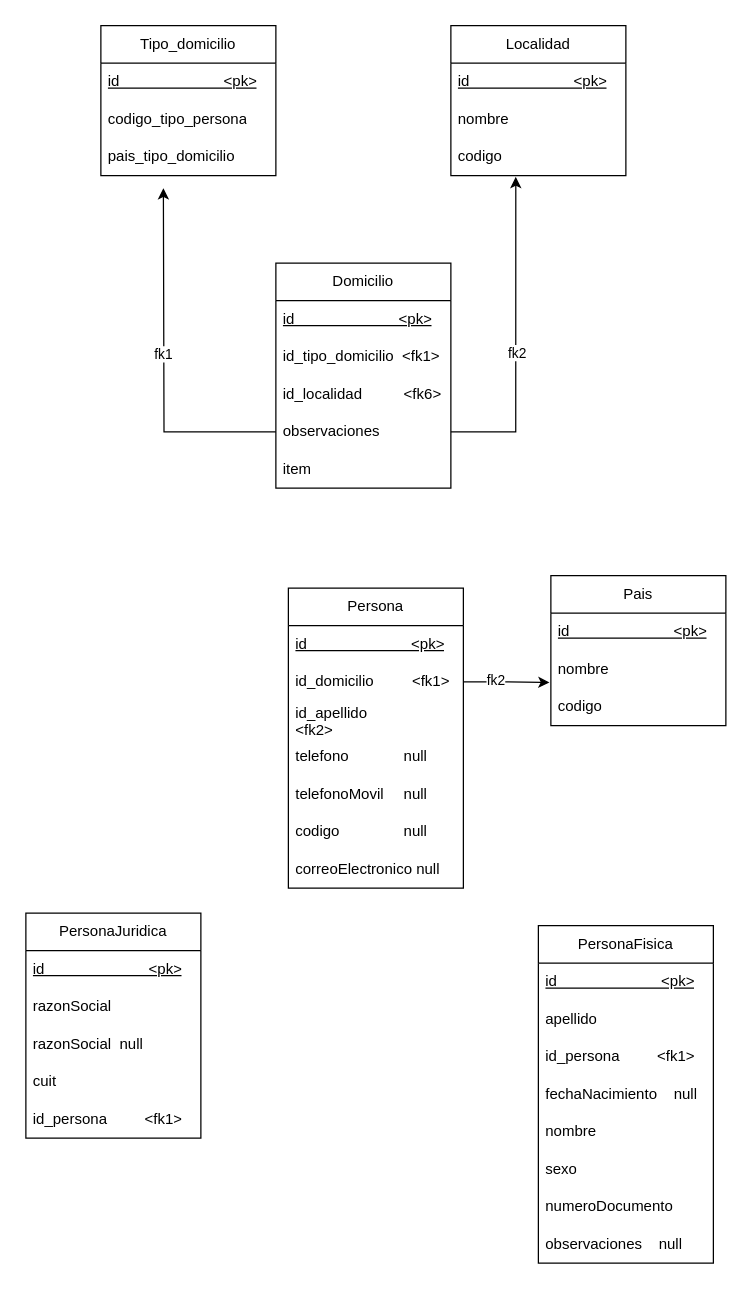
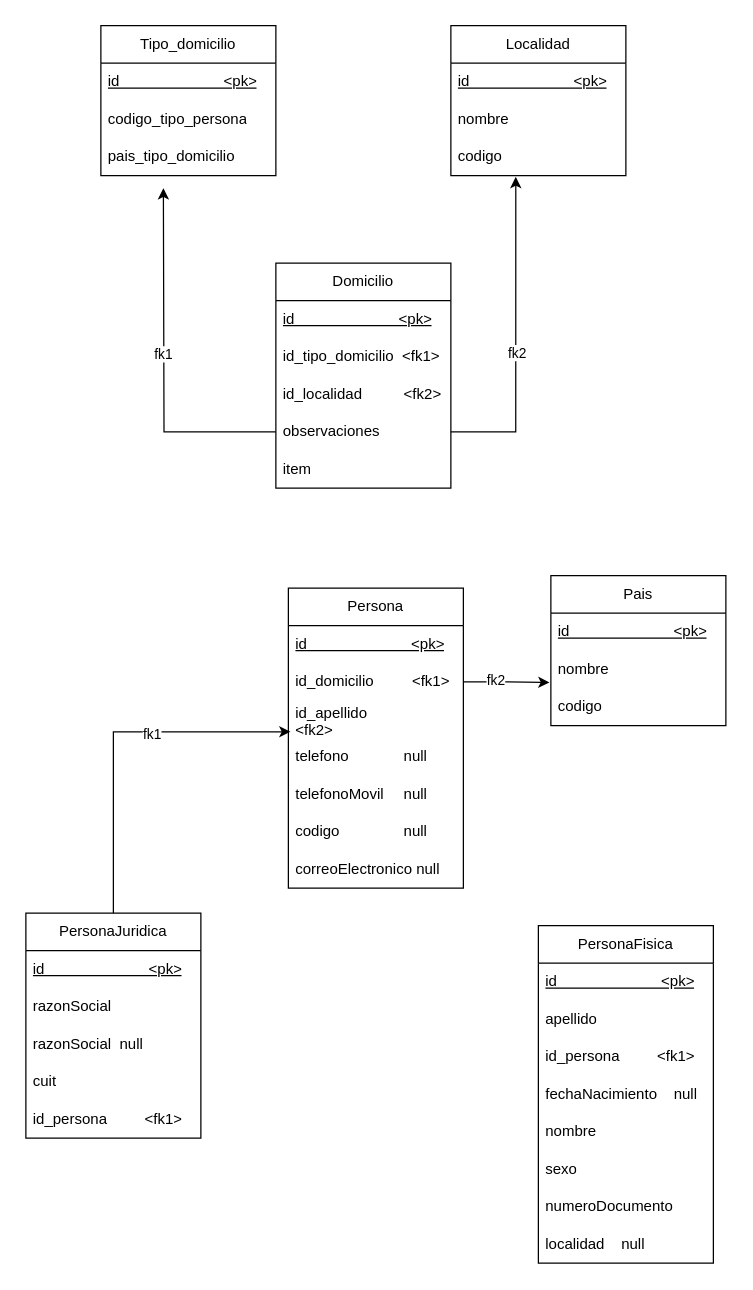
(364, 394) -> (364, 394)
none -> (113, 738)
(626, 1244) -> (605, 1244)
